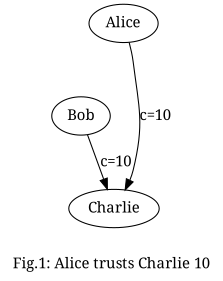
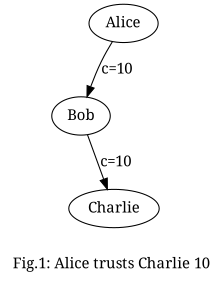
(139, 111) -> (100, 64)
